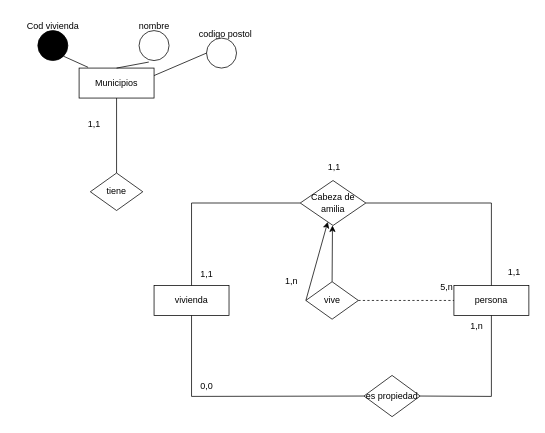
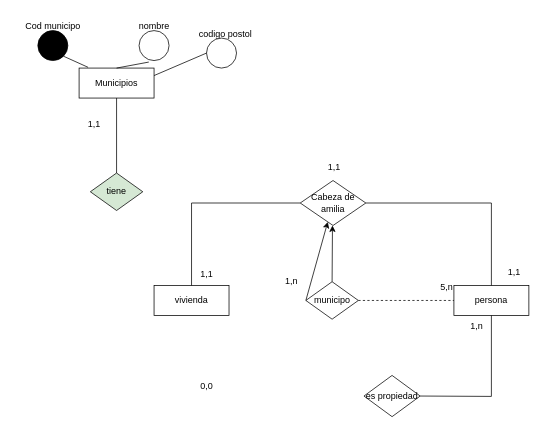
(53, 27) -> (53, 27)
(117, 192) -> (117, 192)
(333, 300) -> (333, 300)
(237, 396) -> none
